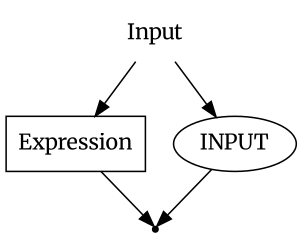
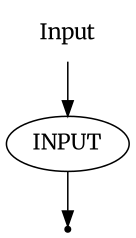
(76, 144) -> none
